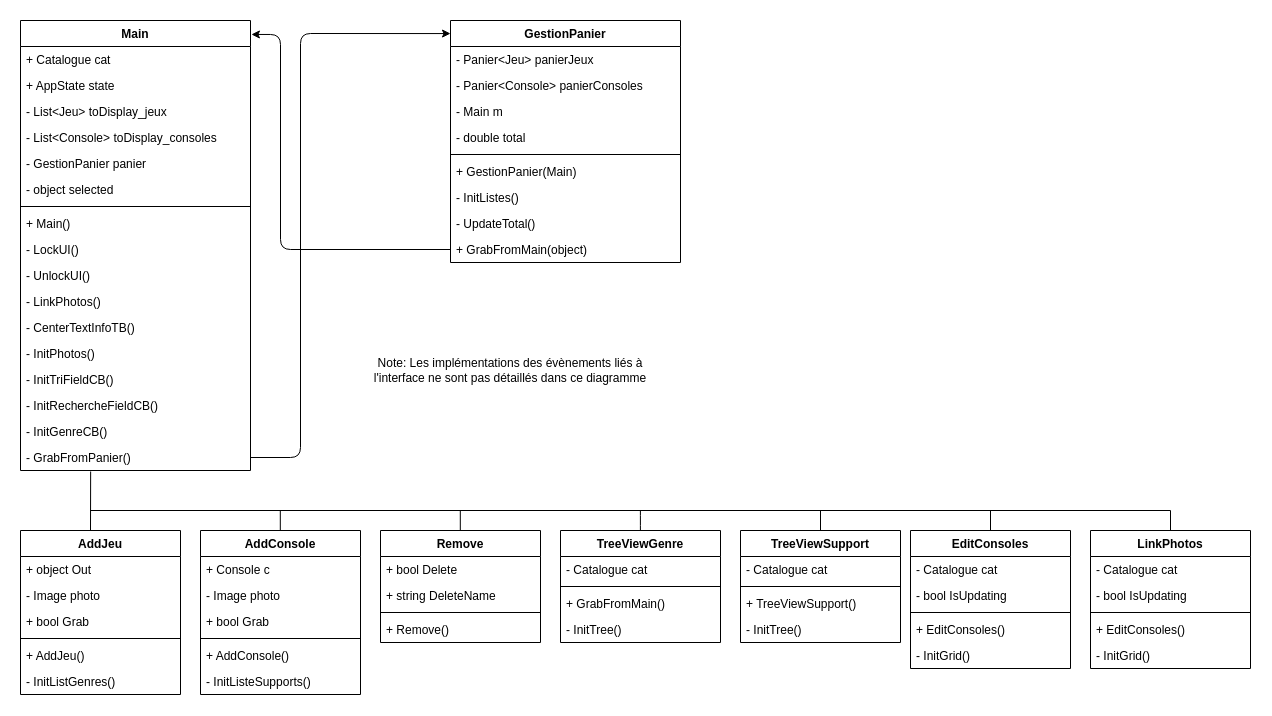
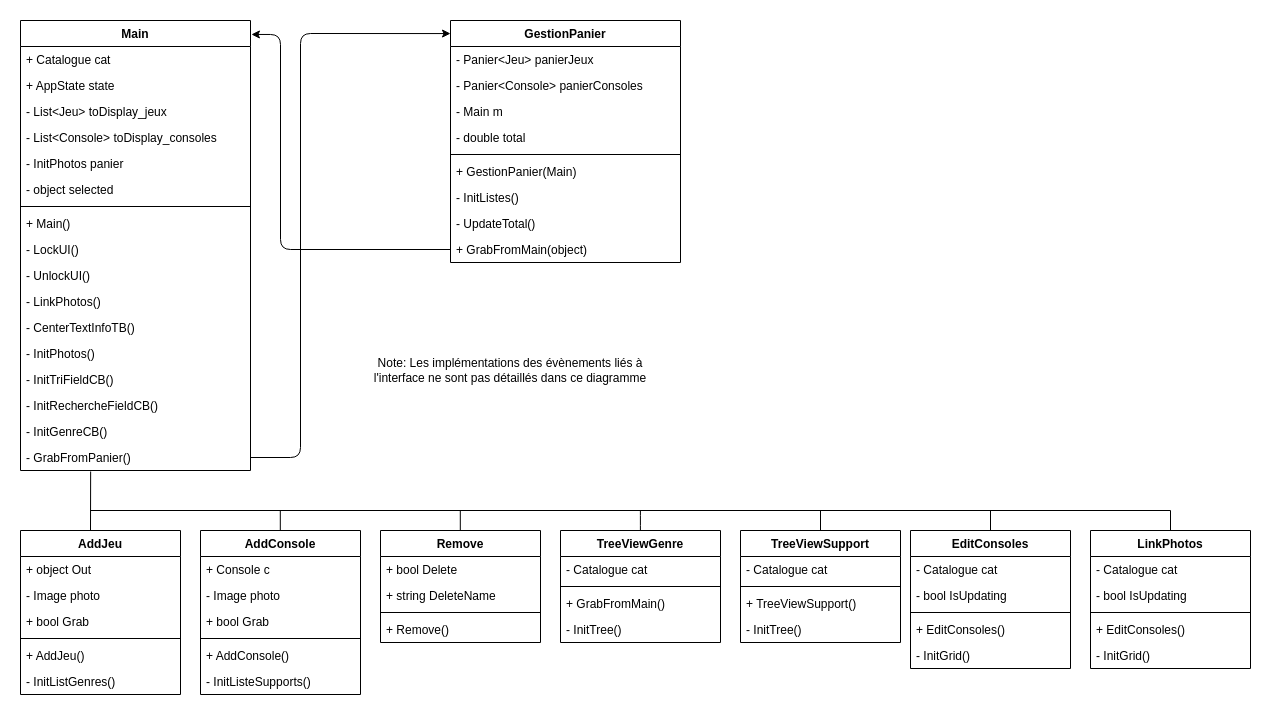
(92, 164) -> (84, 164)
